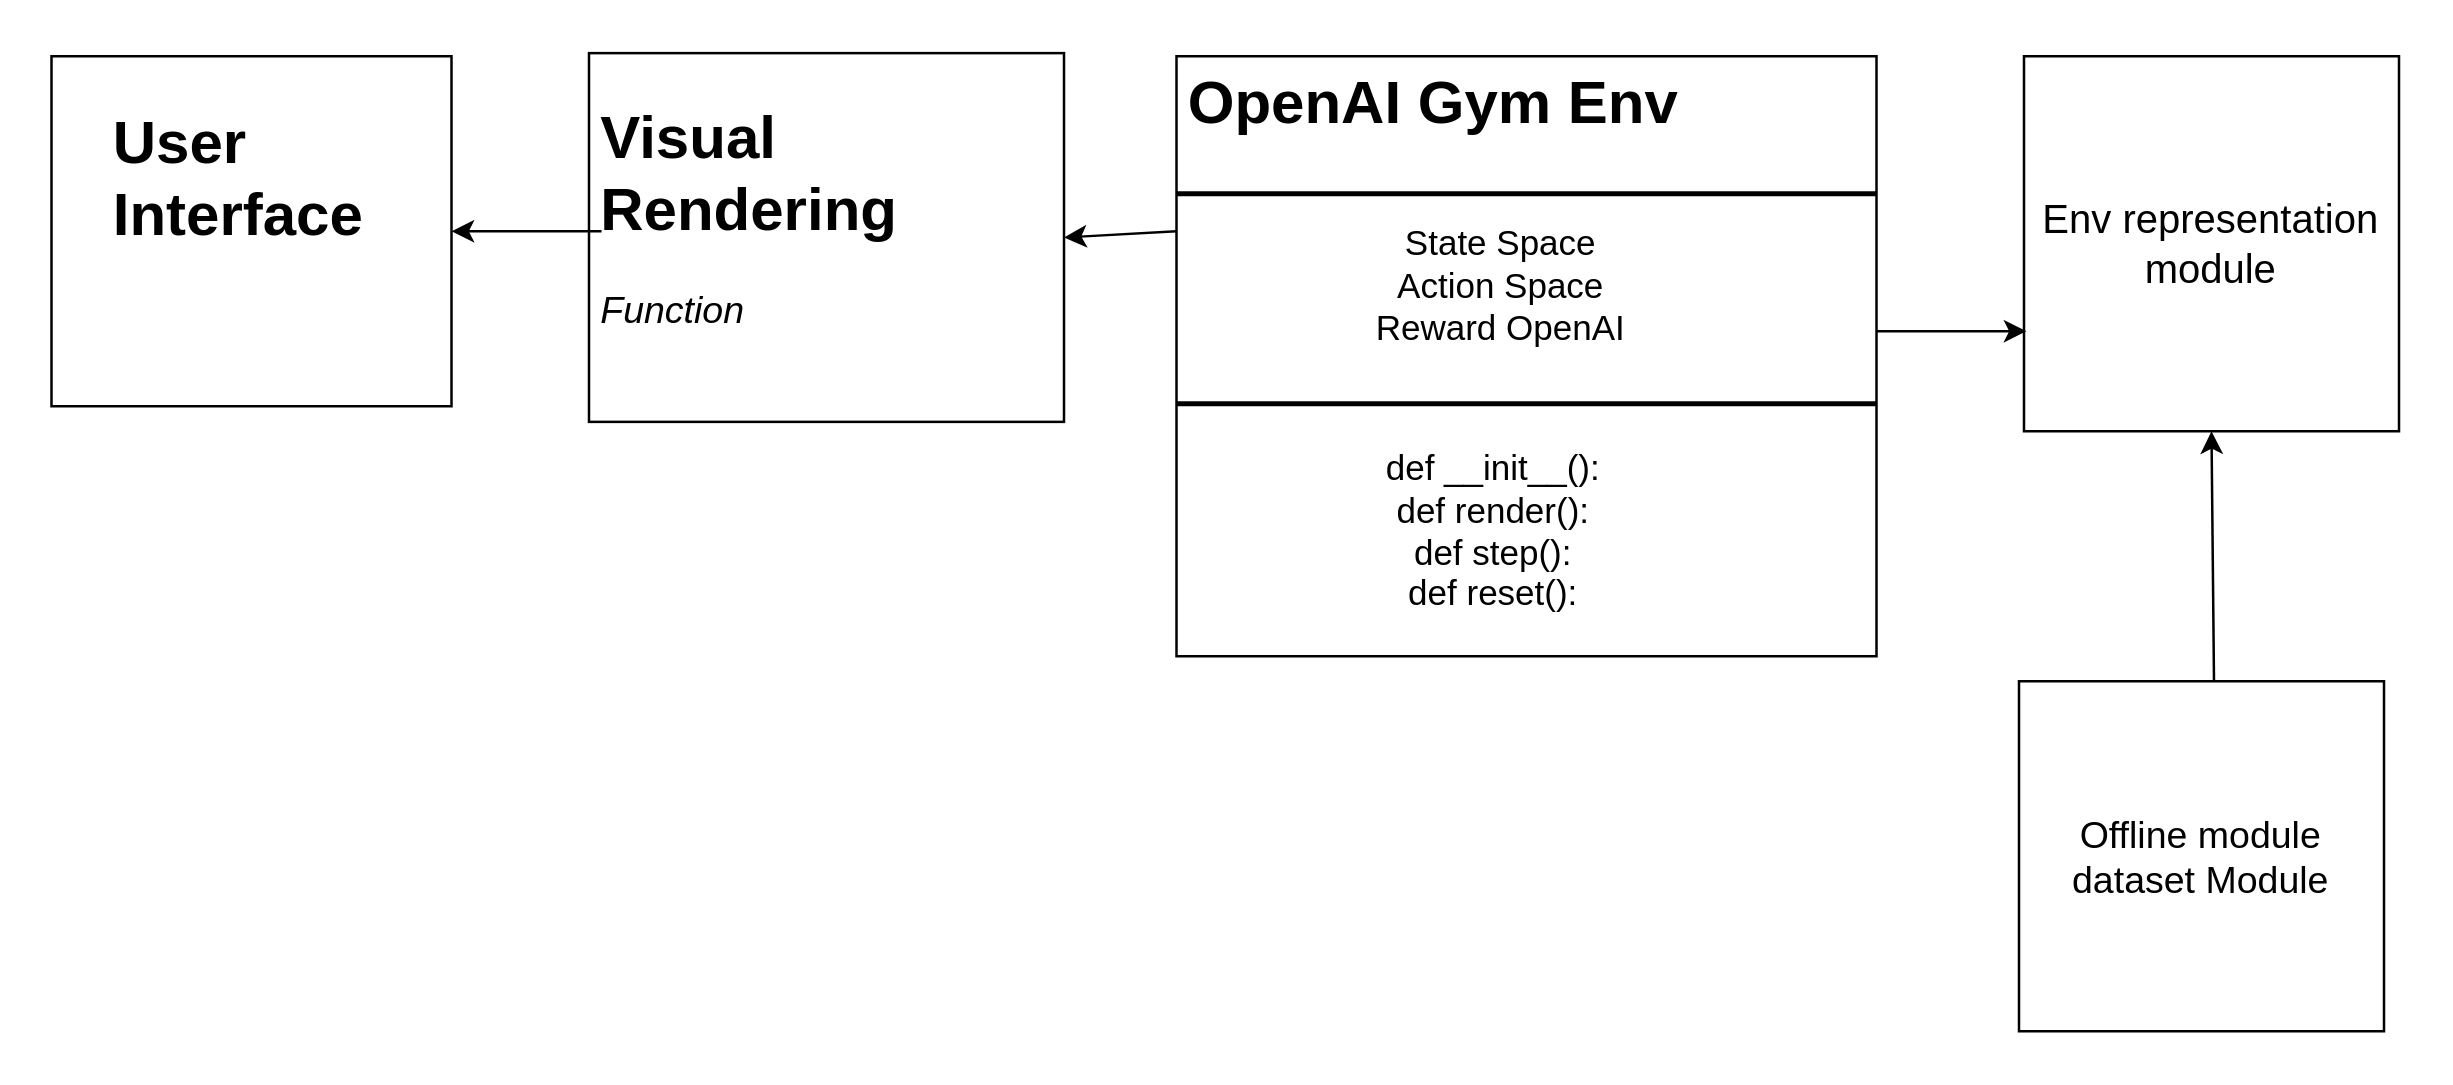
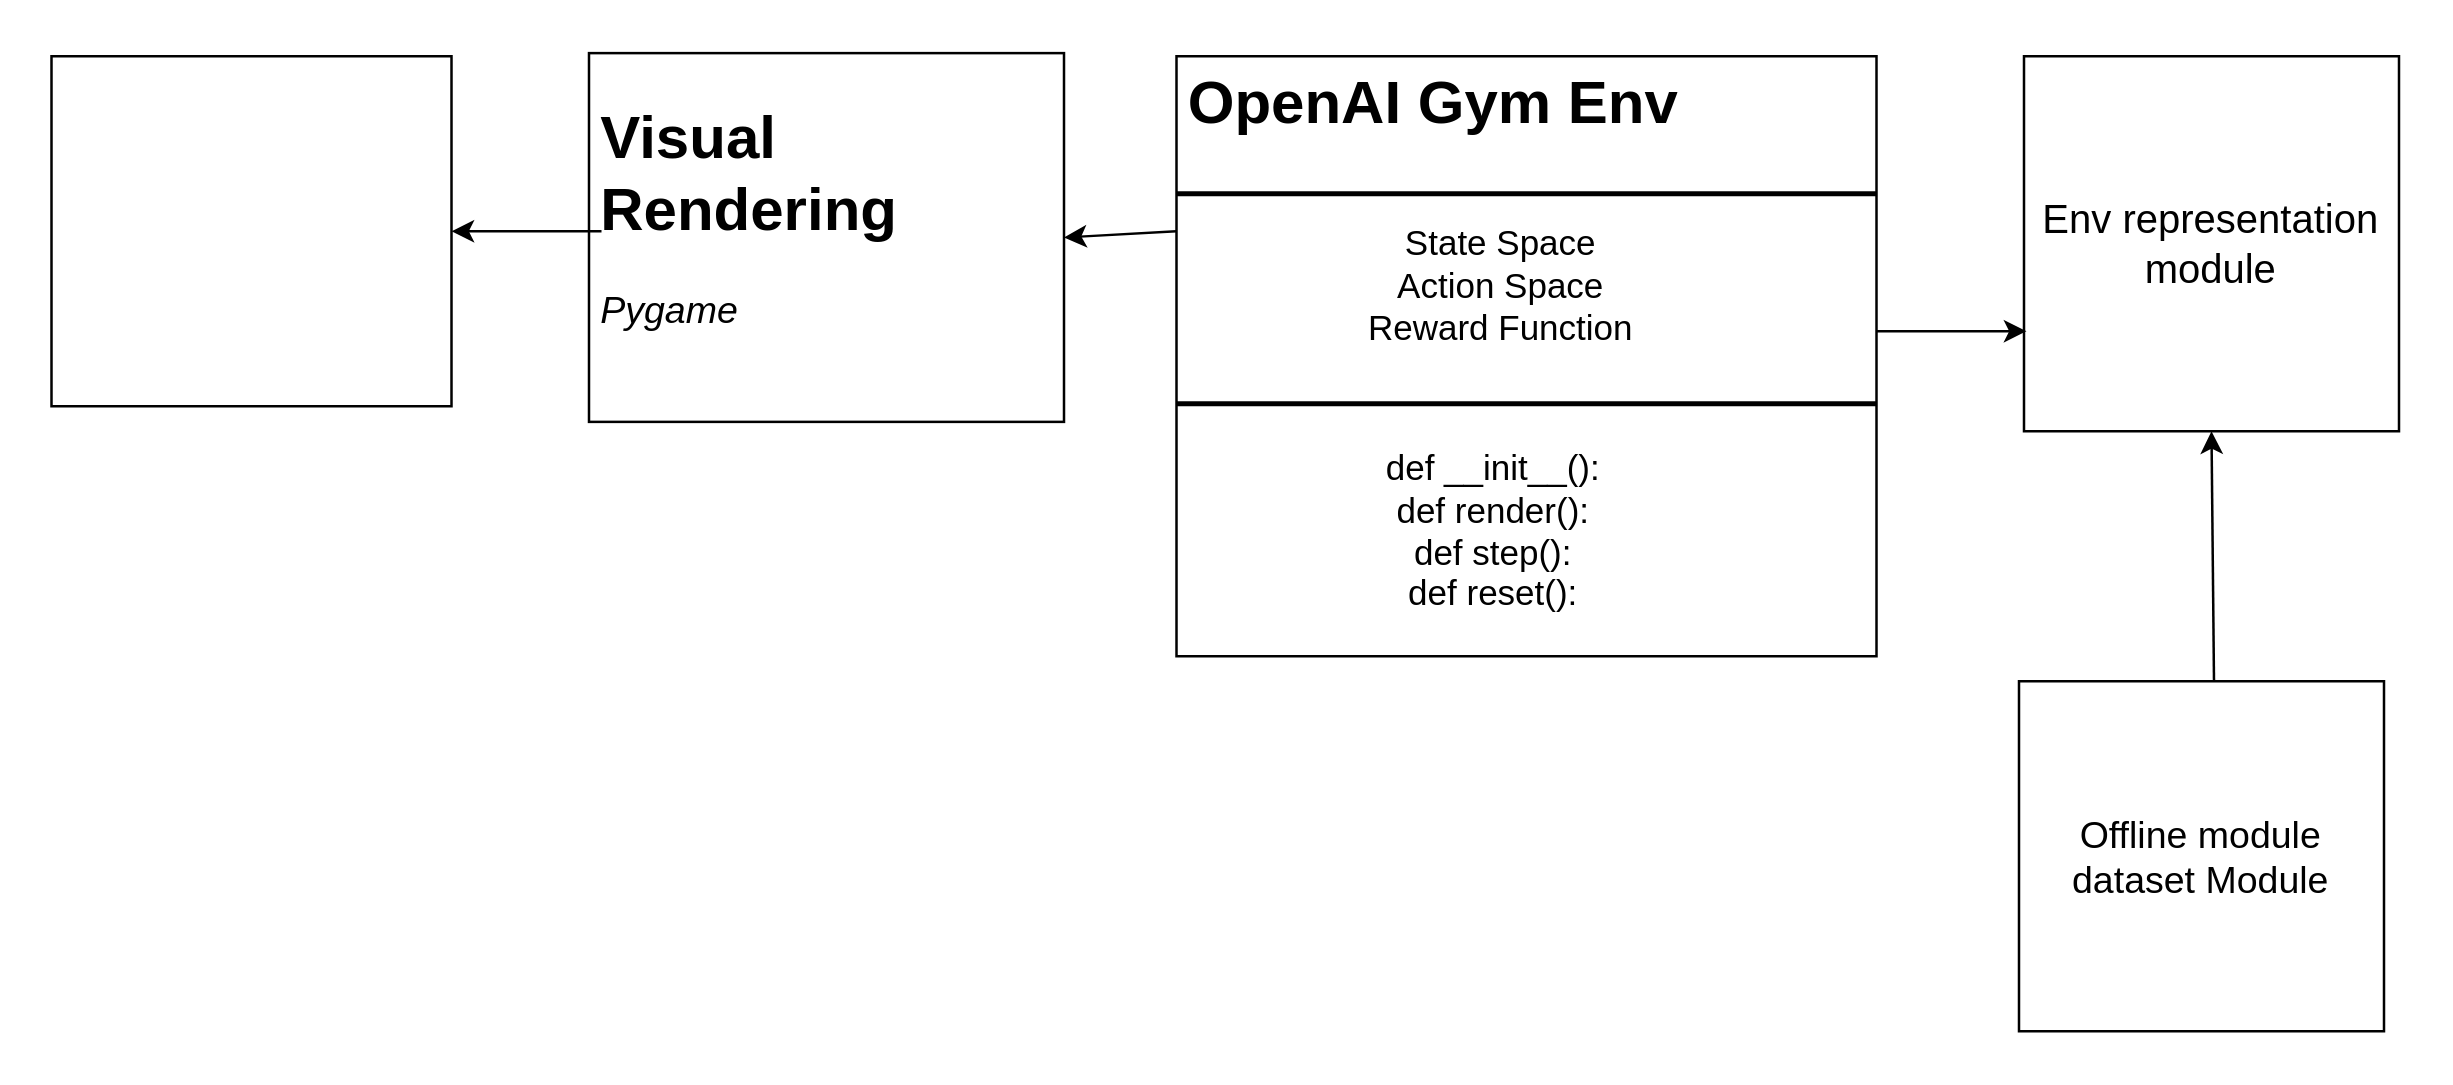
(720, 100) -> (720, 100)
(264, 244) -> none
(1501, 286) -> (1501, 286)
